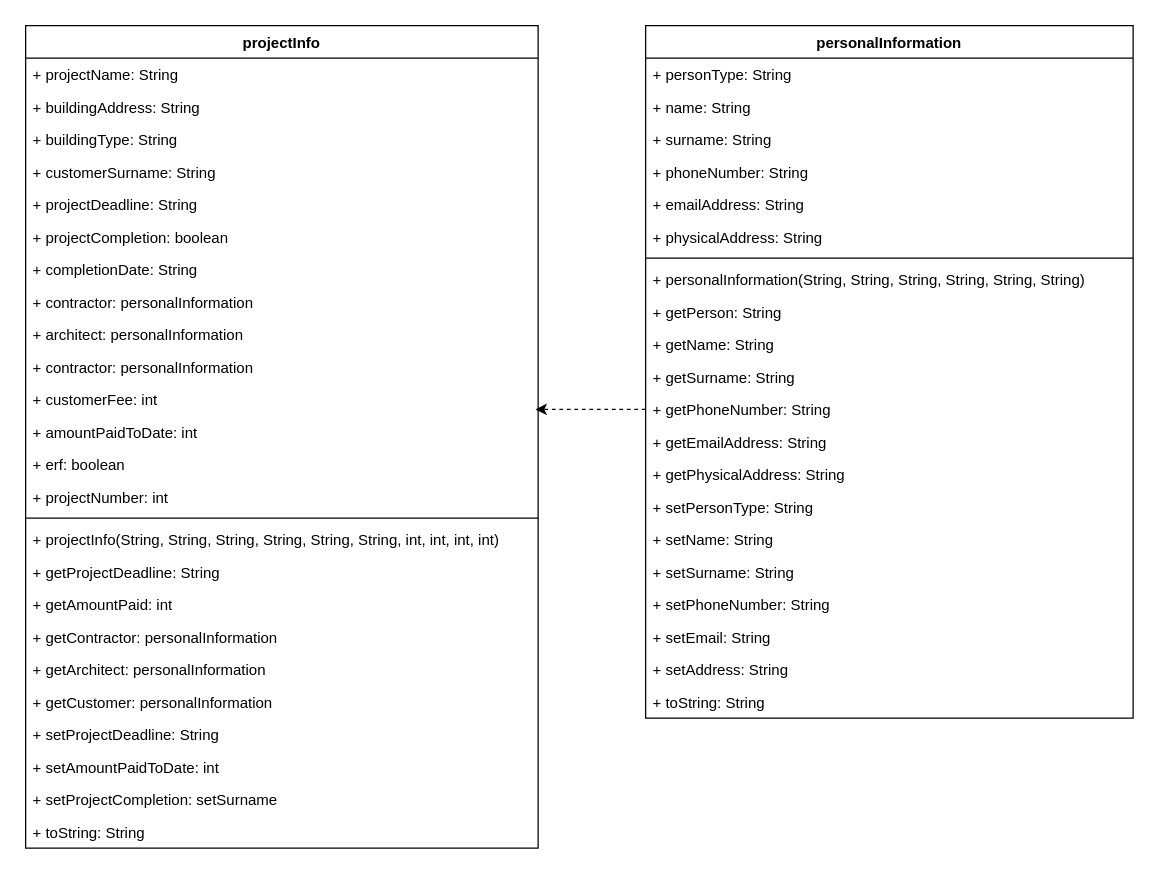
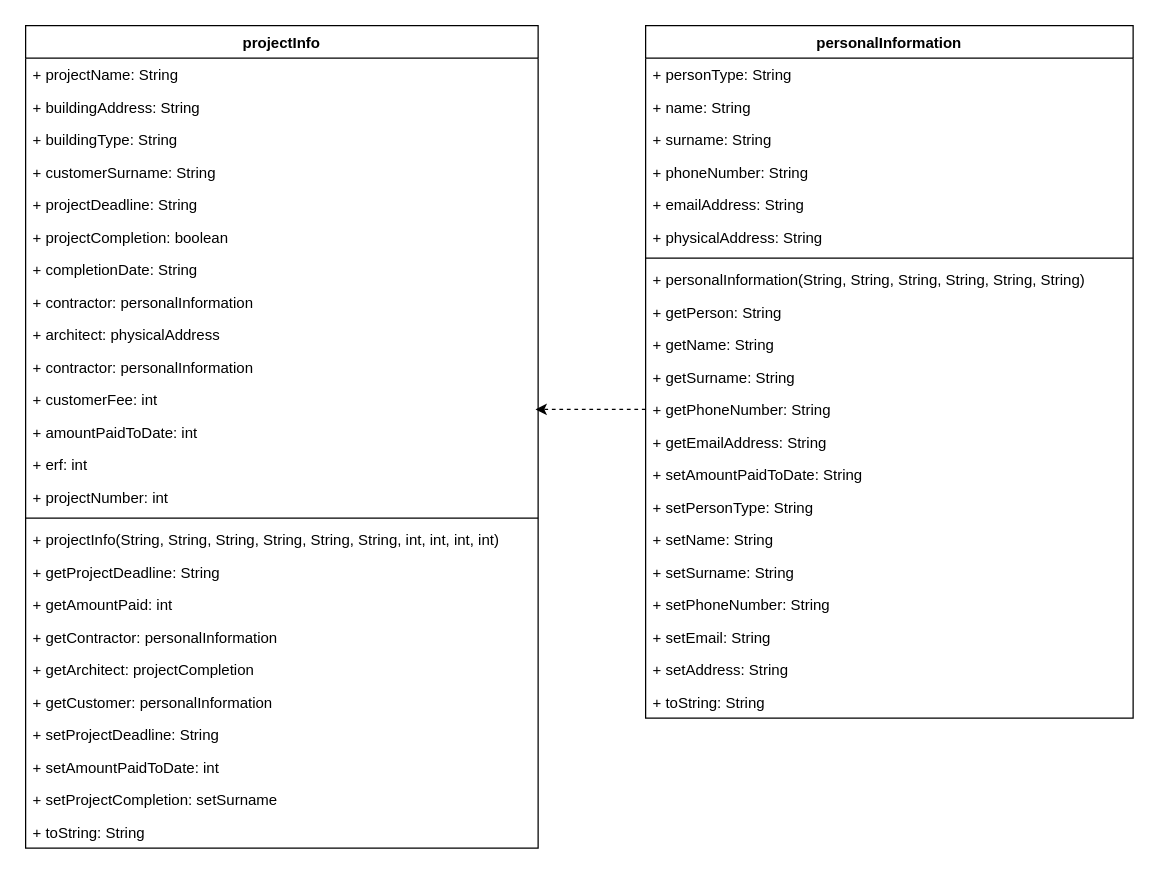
(155, 335) -> (138, 335)
(84, 465) -> (67, 465)
(758, 475) -> (765, 475)
(168, 670) -> (159, 670)
